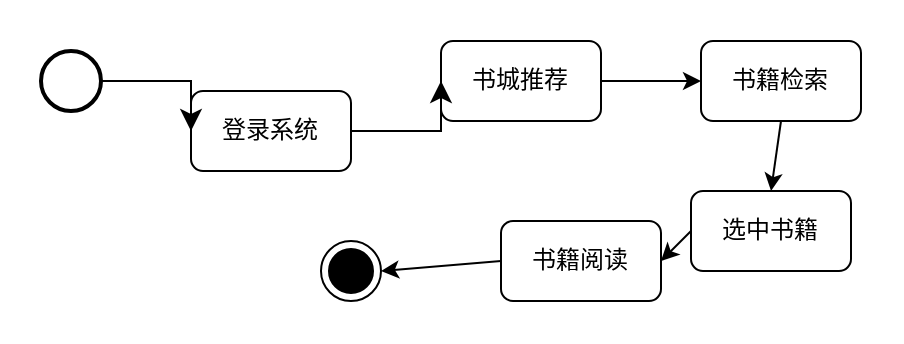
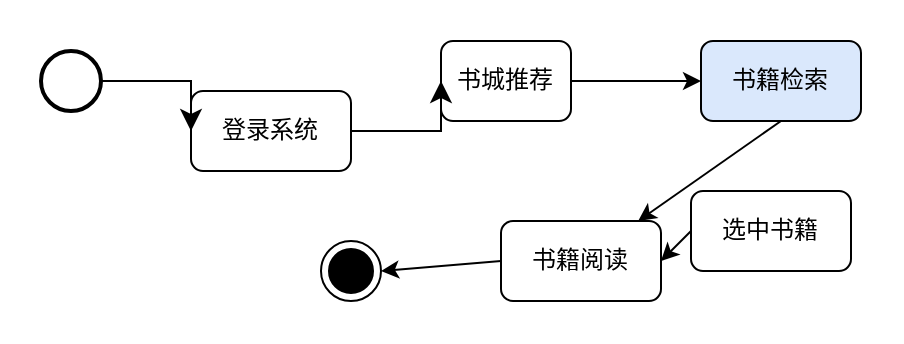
(521, 81) -> (506, 81)
(781, 81) -> (781, 81)
(777, 149) -> (715, 167)
